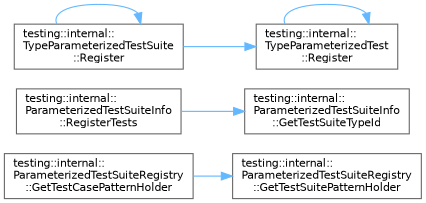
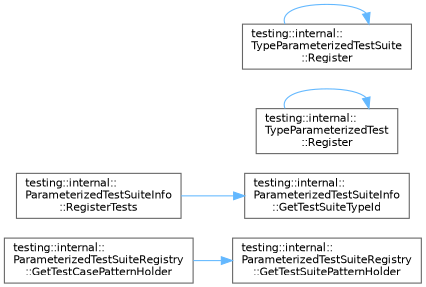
(214, 47) -> none
